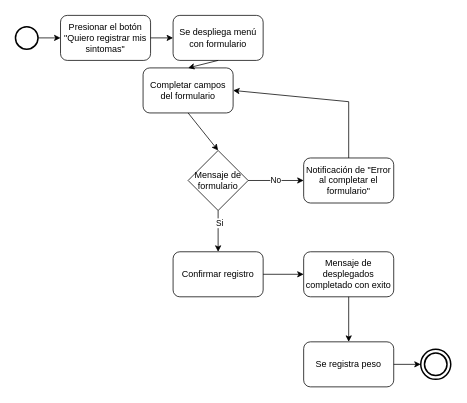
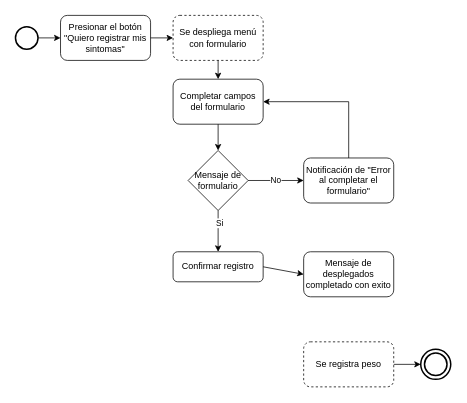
(218, 38) -> (218, 38)
(188, 90) -> (218, 102)
(218, 274) -> (218, 267)
(348, 317) -> none
(348, 364) -> (348, 364)
